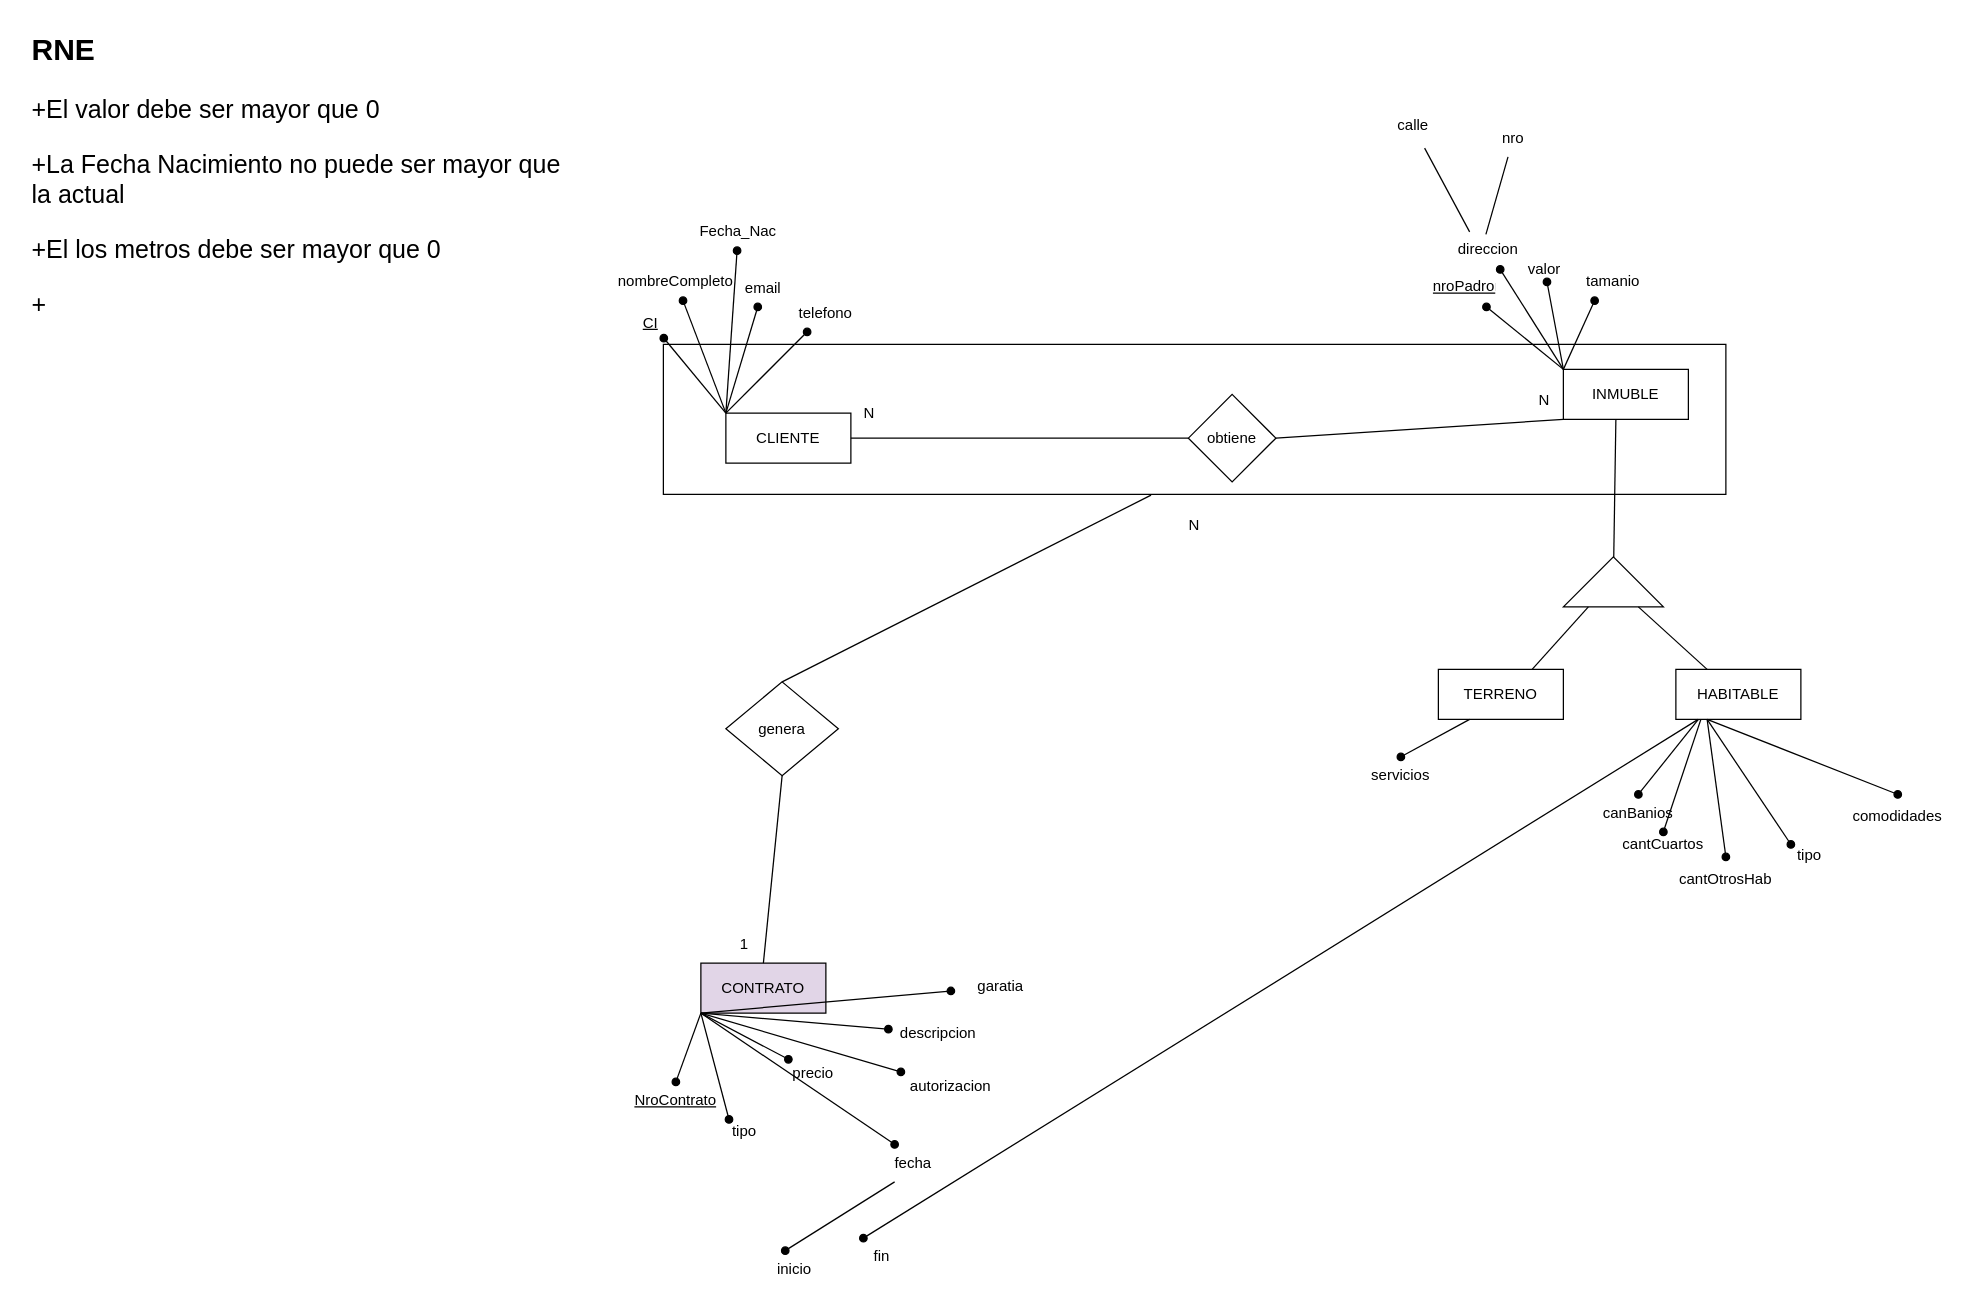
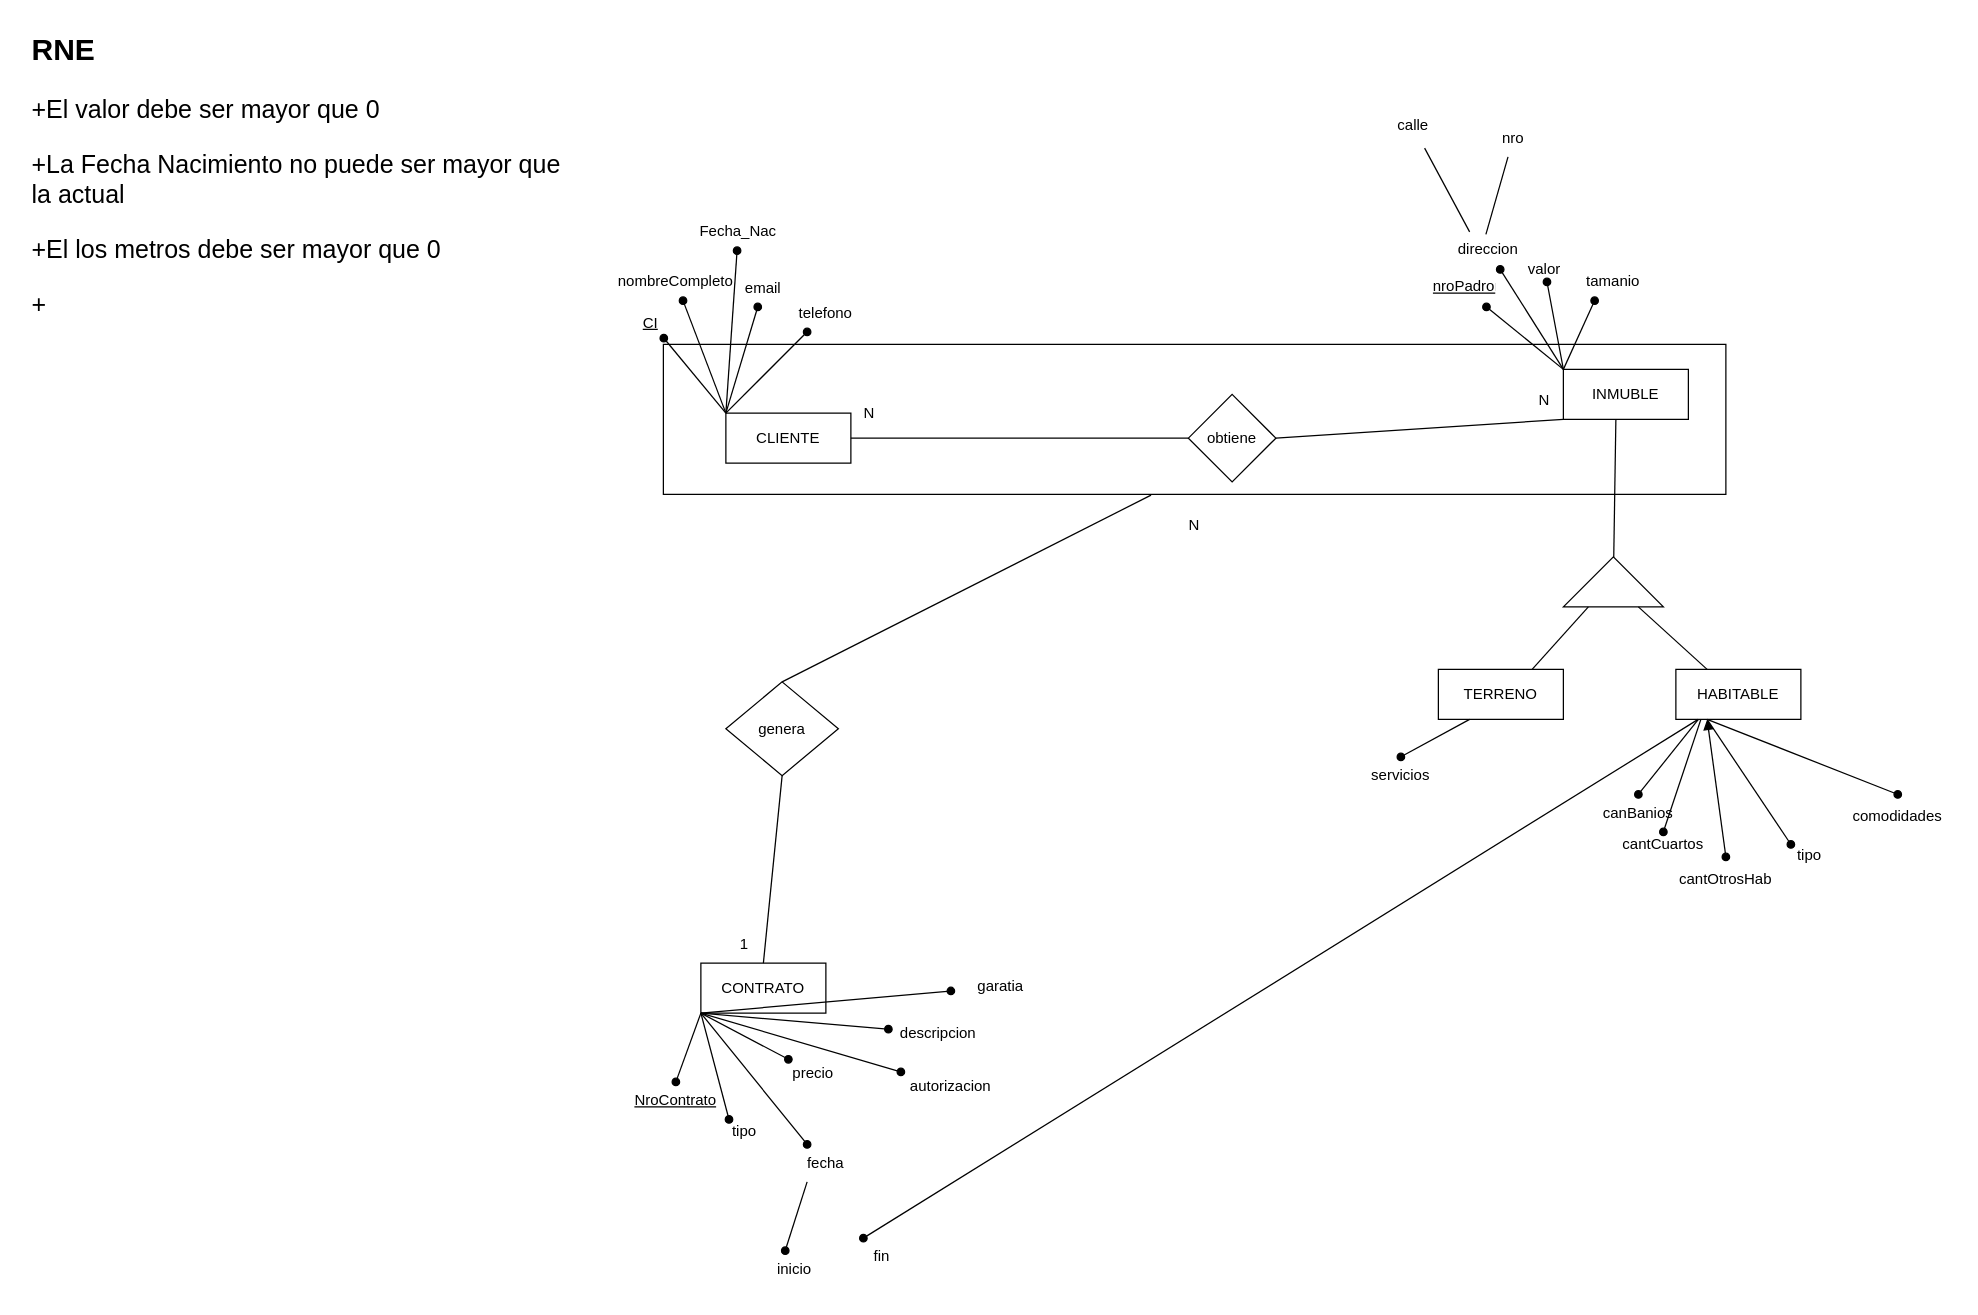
(1708, 729) -> (1708, 730)
(763, 988) -> (763, 988)
(913, 1163) -> (826, 1163)
